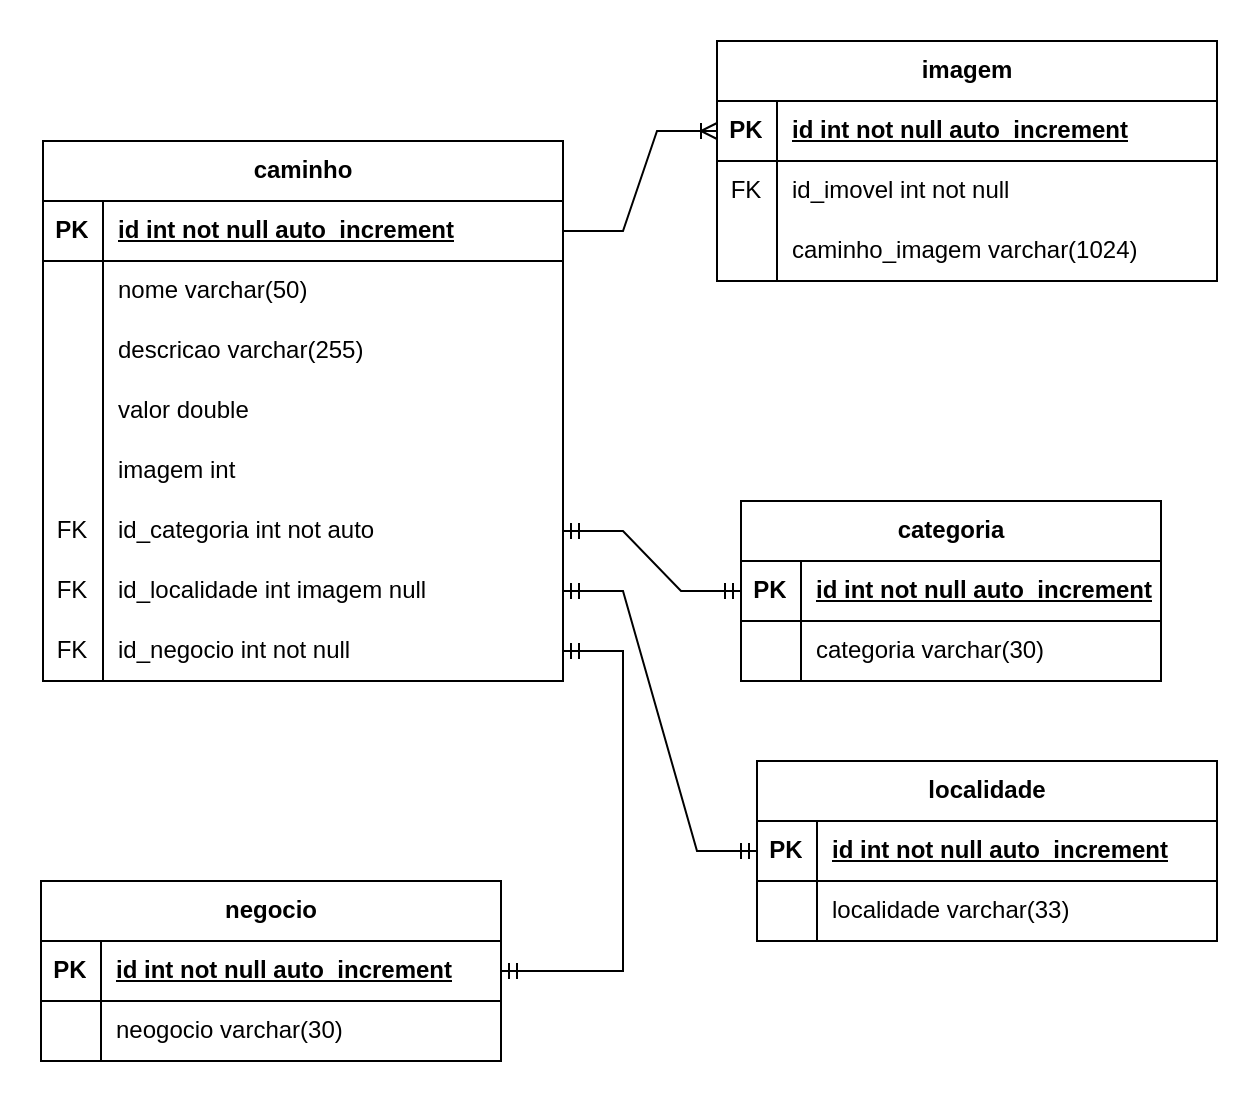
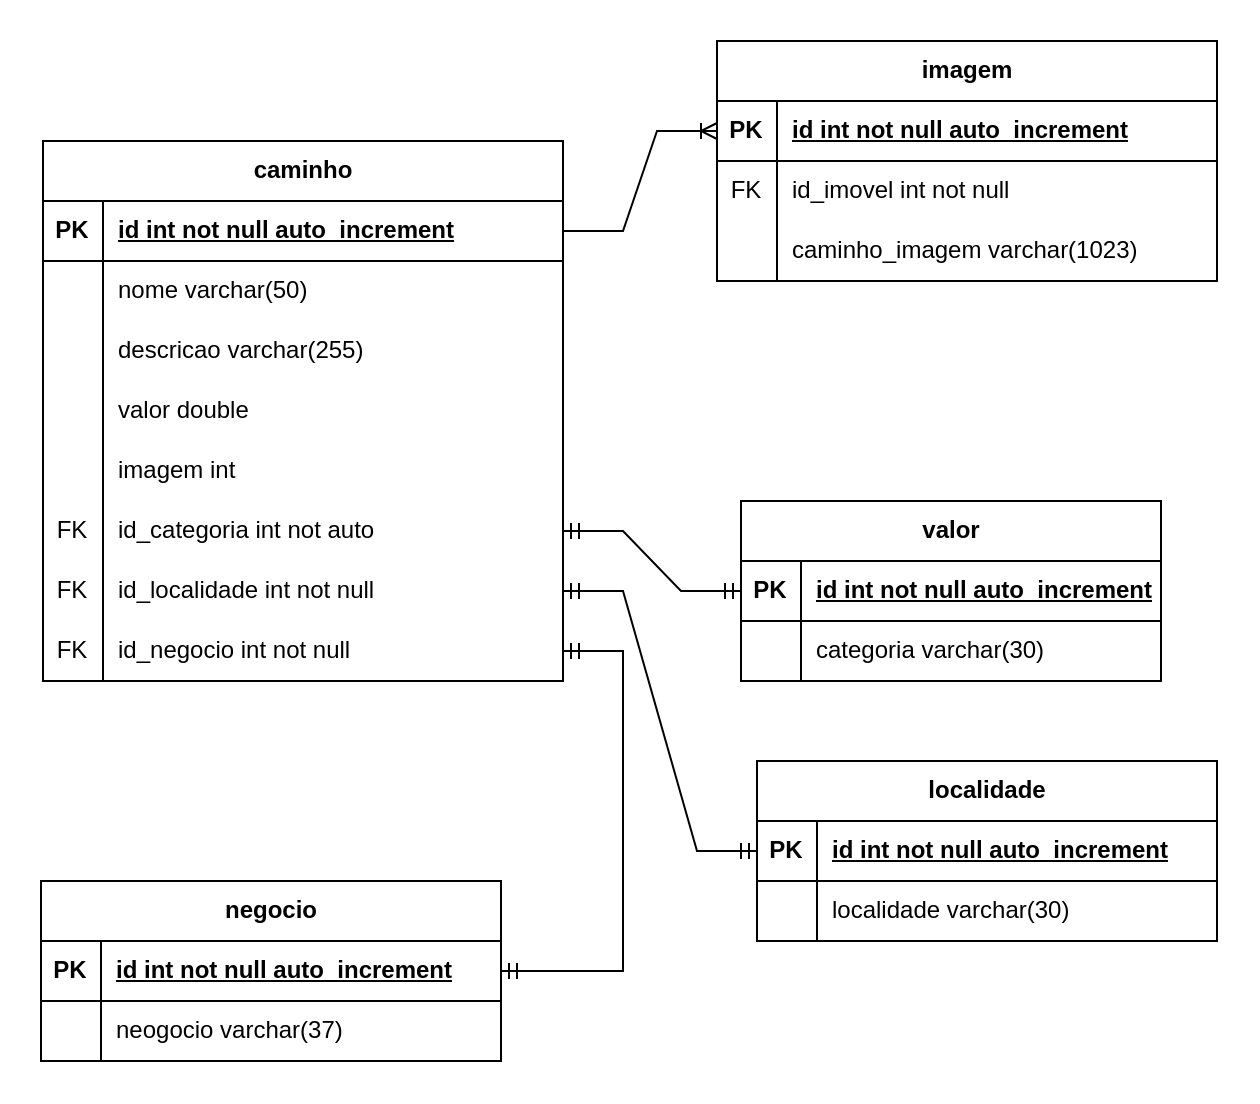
(972, 251) -> (972, 251)
(952, 531) -> (952, 531)
(280, 591) -> (263, 591)
(968, 911) -> (968, 911)
(245, 1031) -> (245, 1031)
